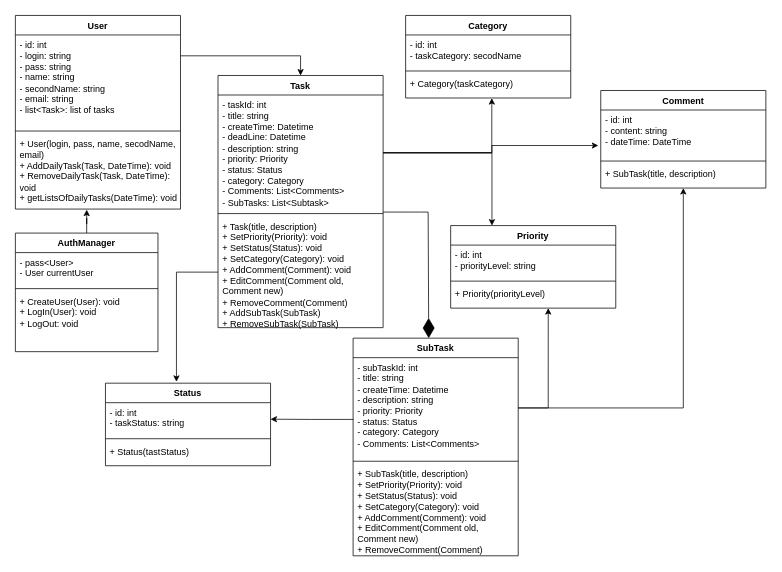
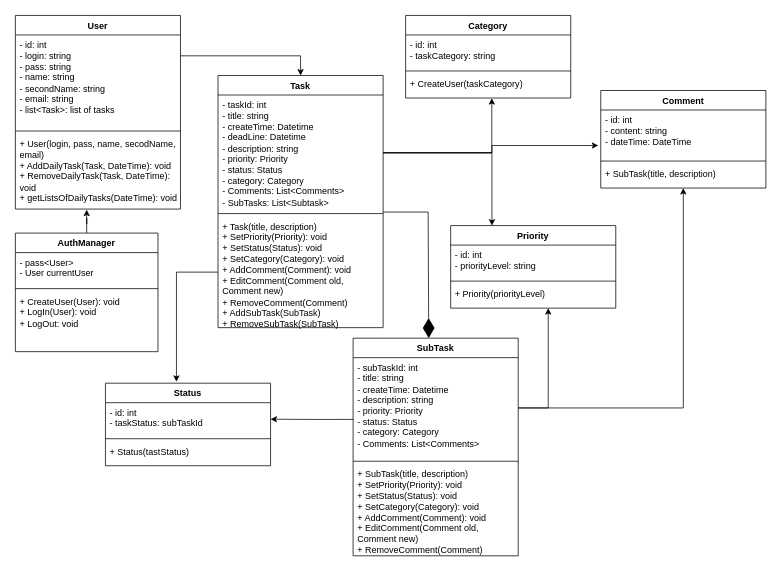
(469, 51) -> (461, 51)
(469, 85) -> (474, 85)
(156, 418) -> (164, 418)
